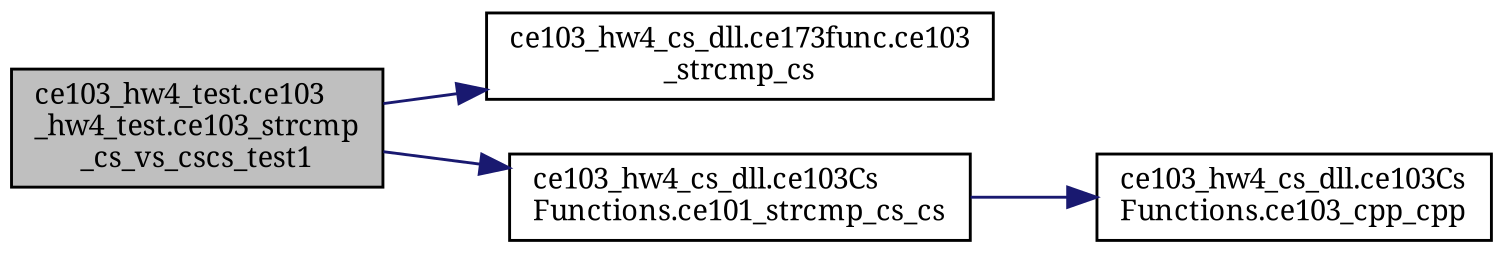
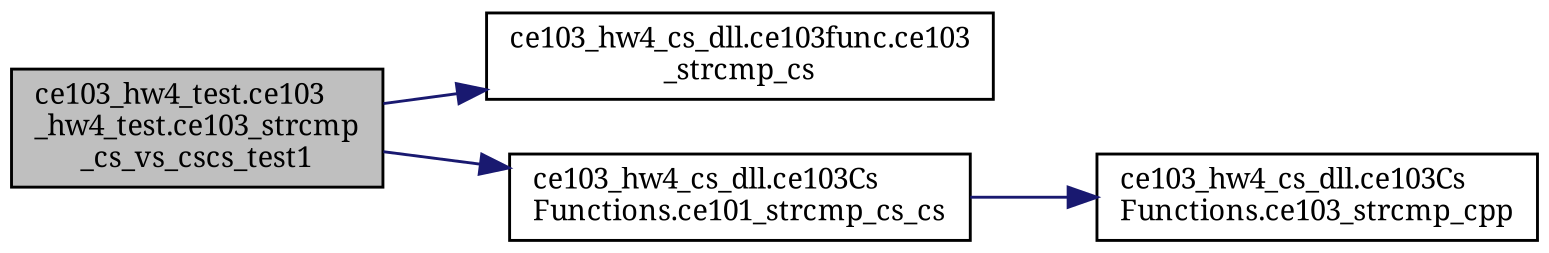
(740, 56) -> (740, 56)
(1294, 197) -> (1317, 197)
